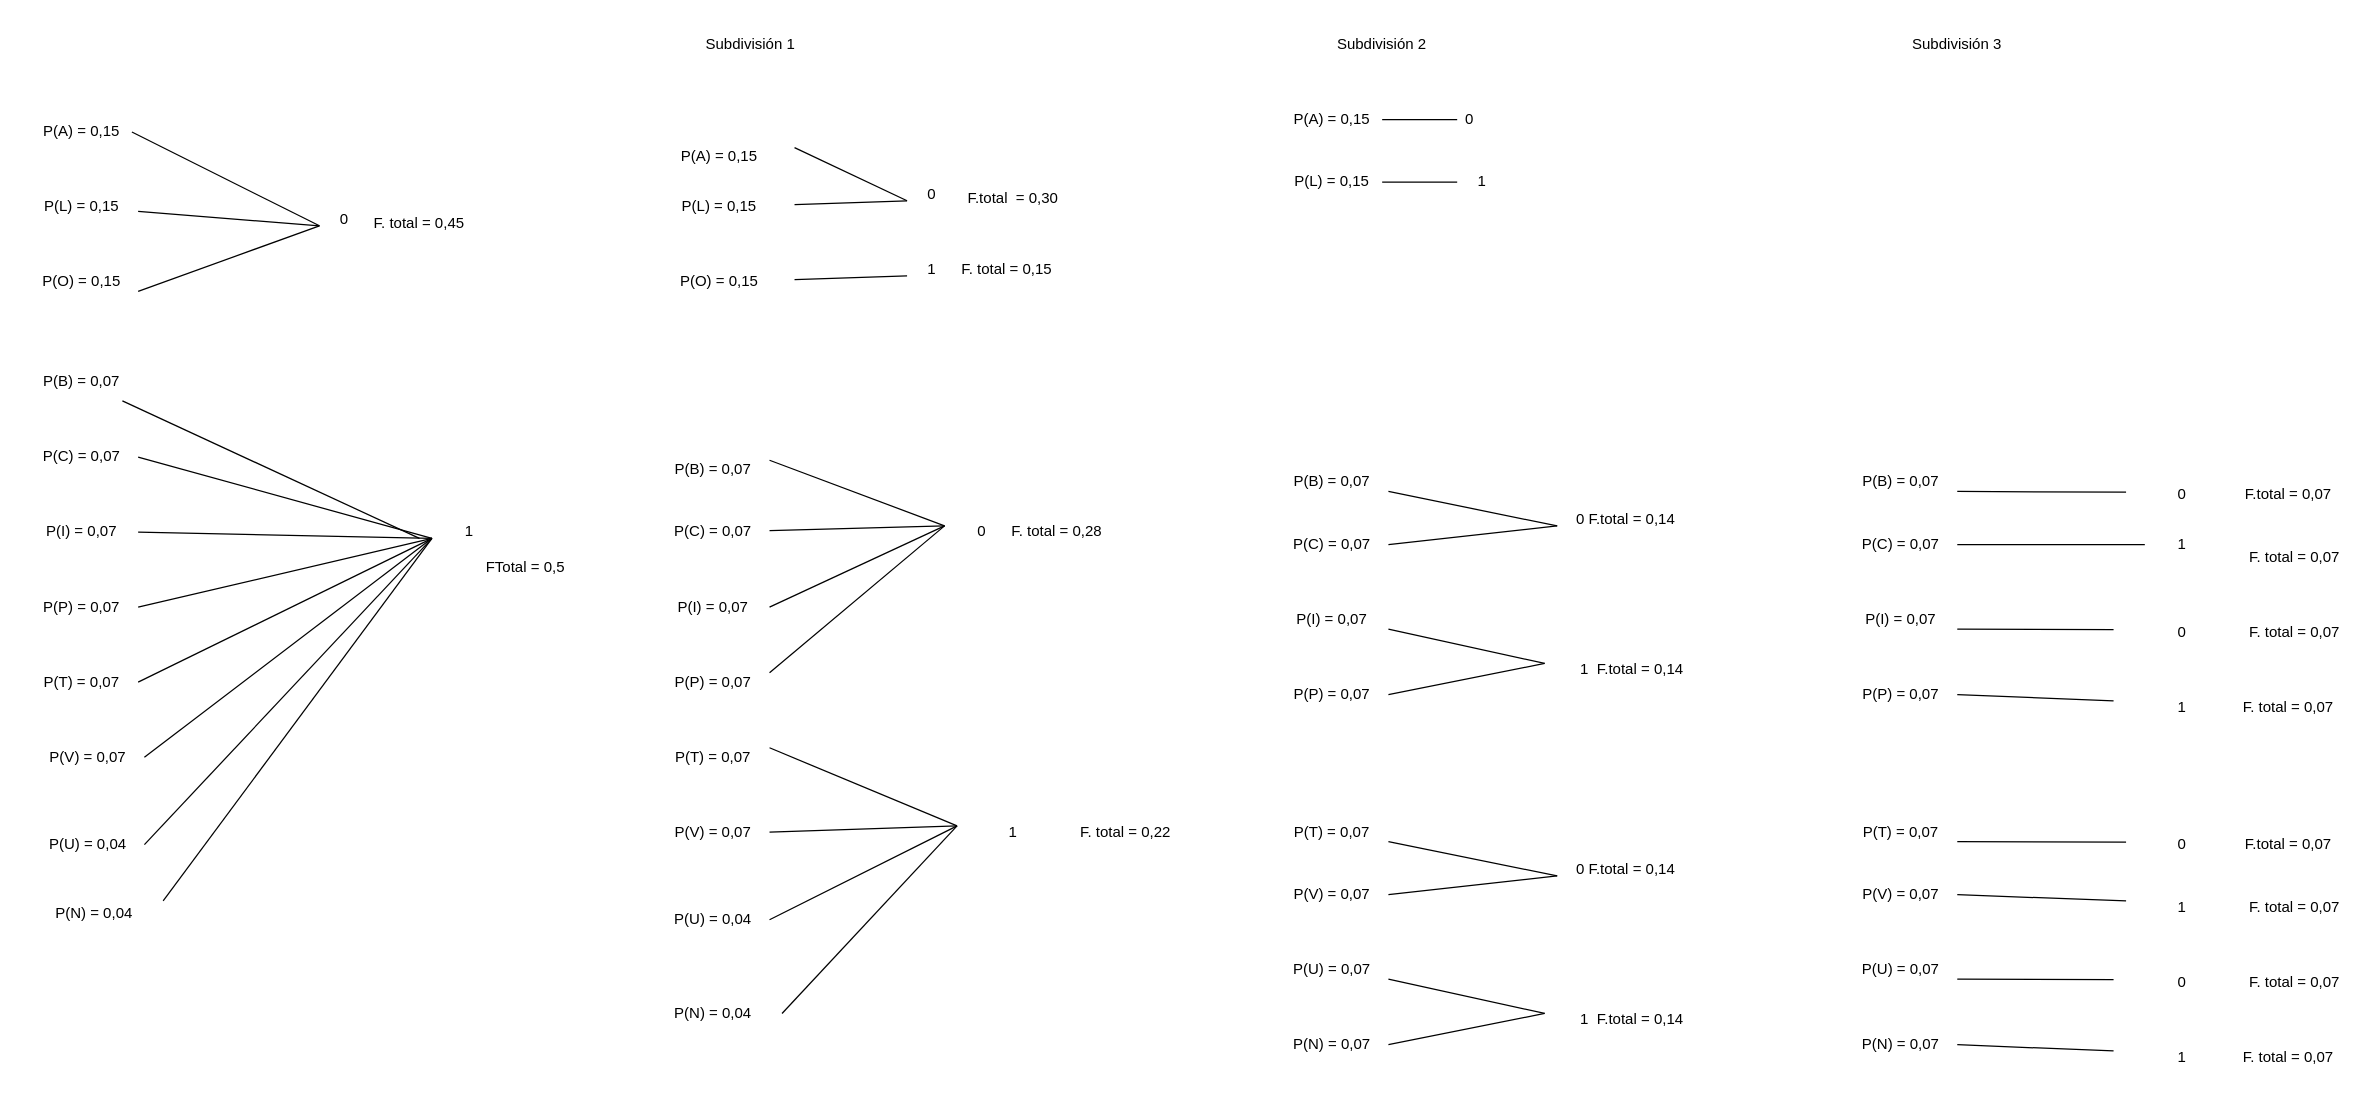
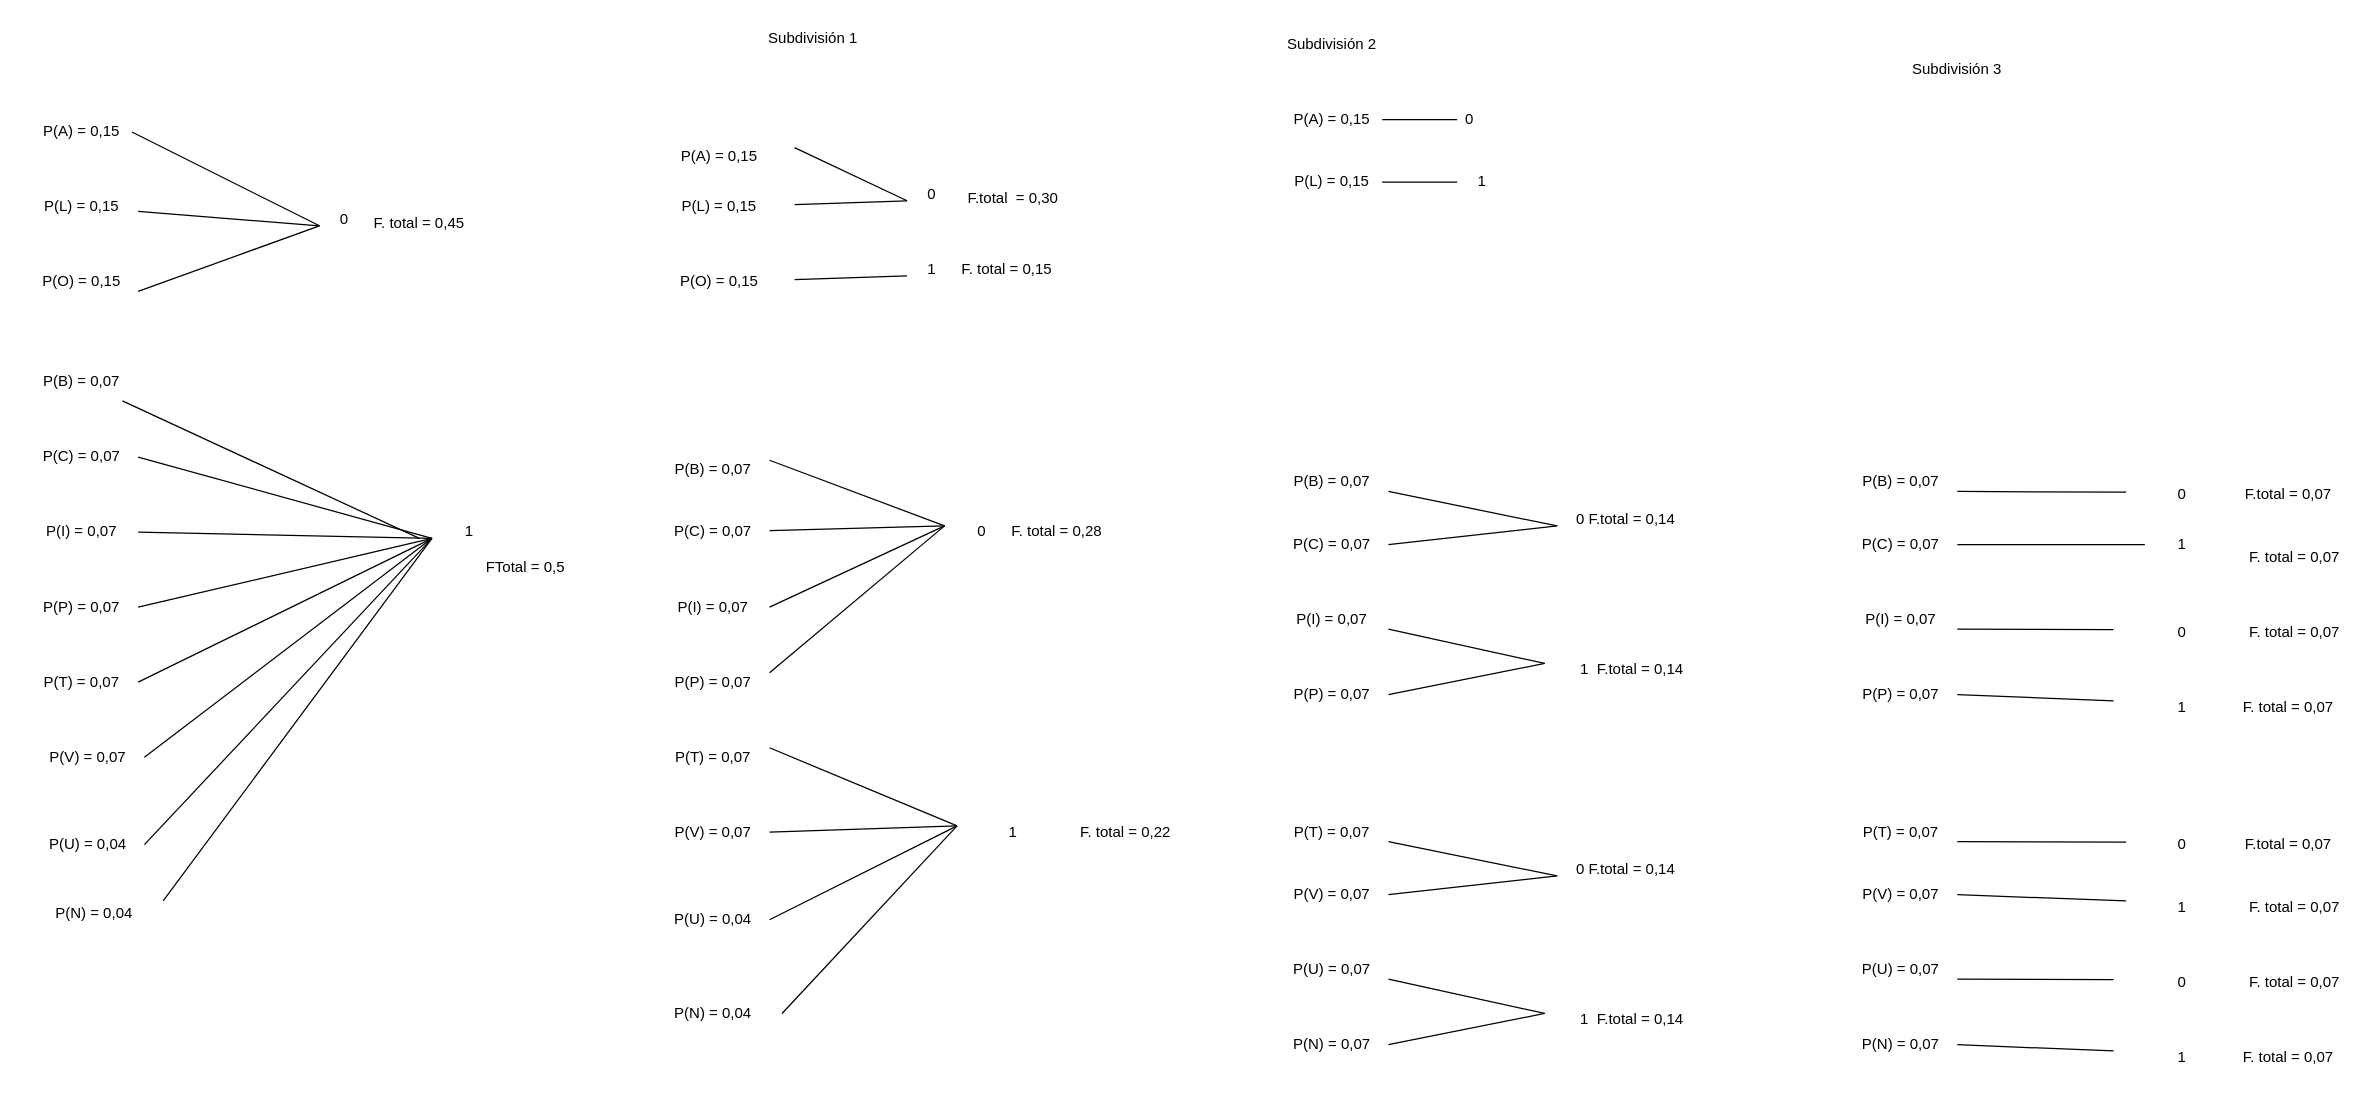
(751, 44) -> (813, 38)
(1382, 44) -> (1332, 44)
(1957, 44) -> (1957, 69)
